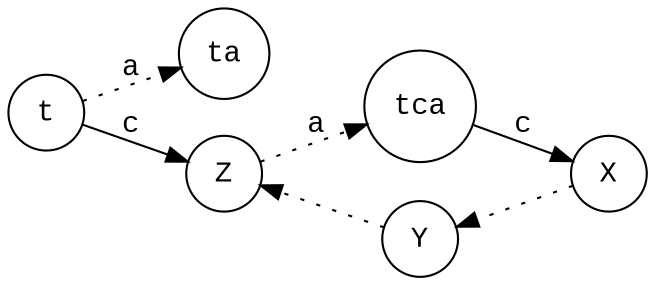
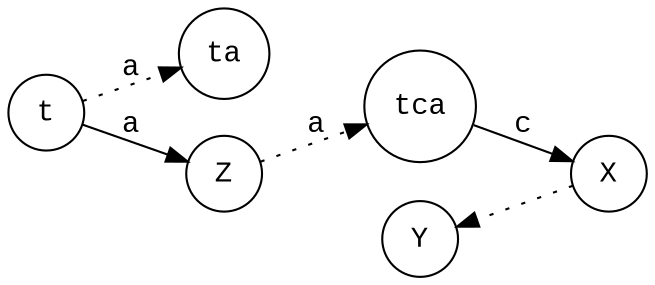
(132, 124) -> (132, 124)
(333, 210) -> none
